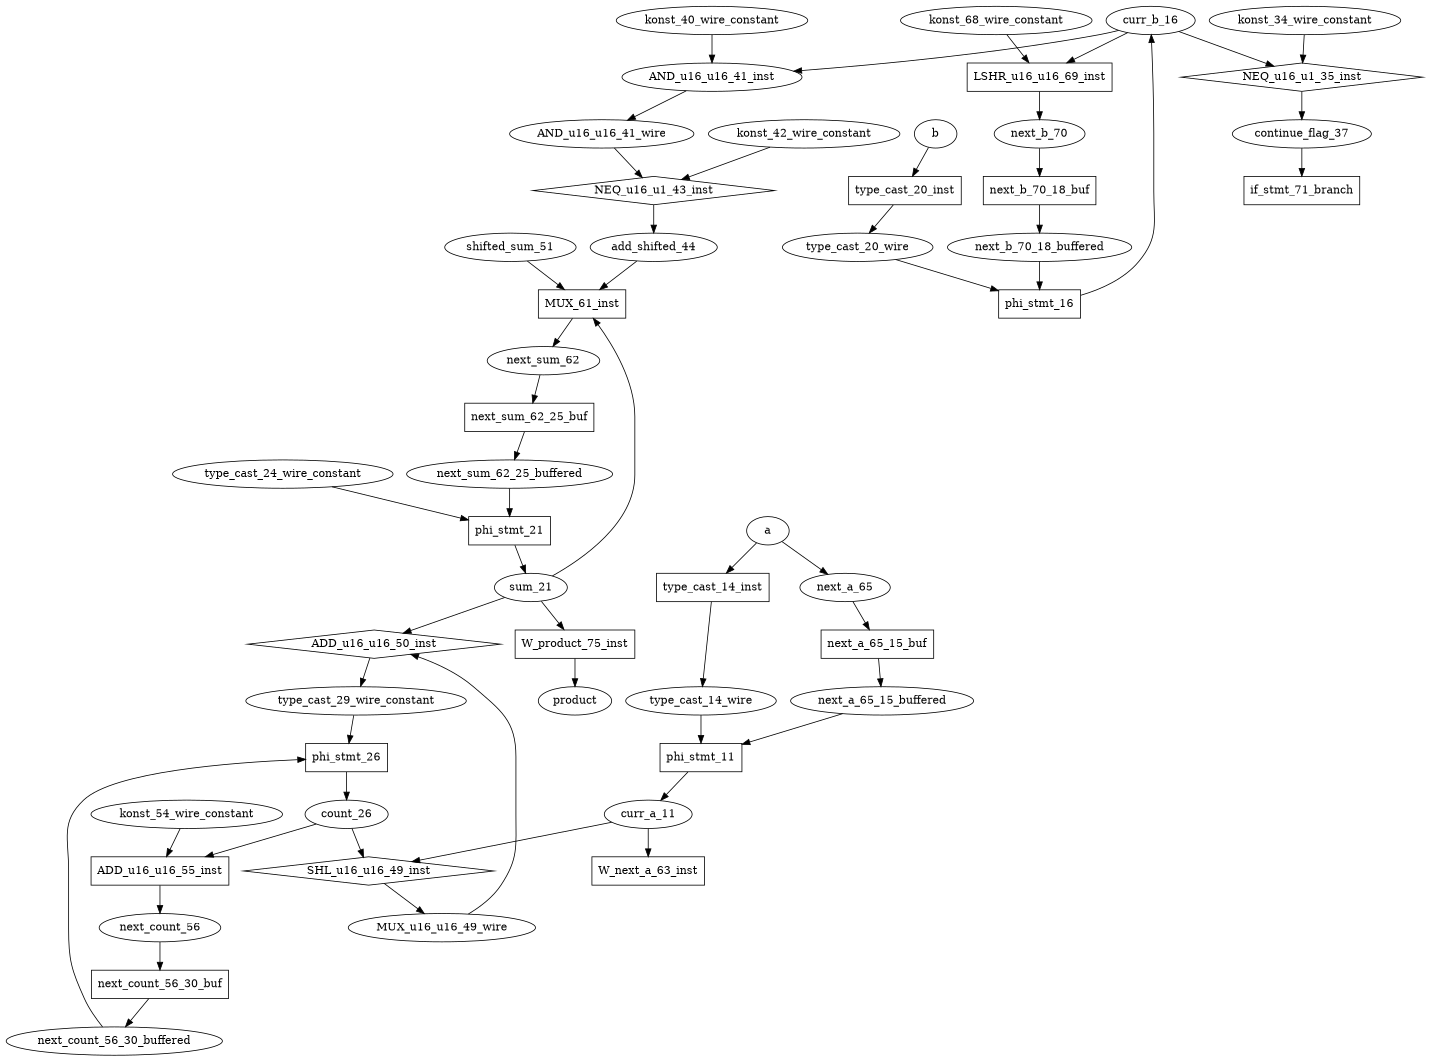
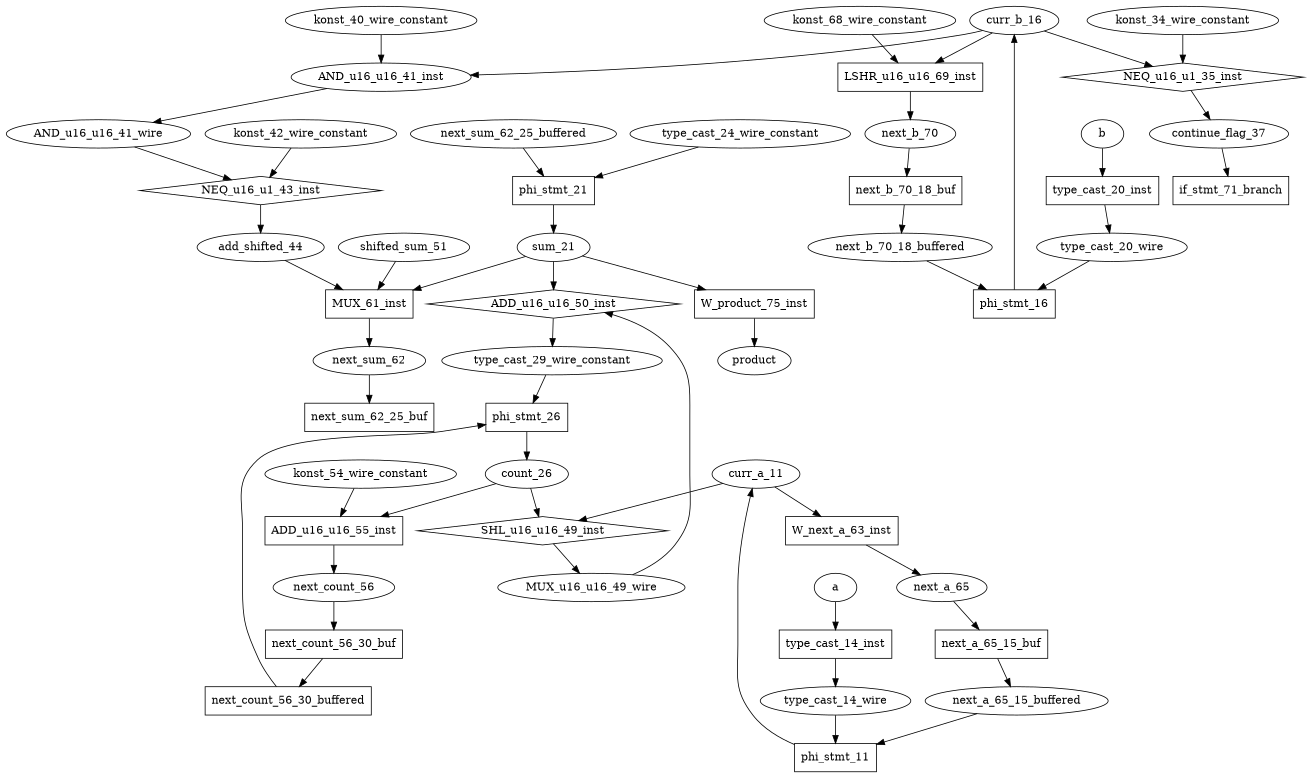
(521, 442) -> none
(802, 556) -> (890, 558)
(114, 1041) -> (288, 701)
